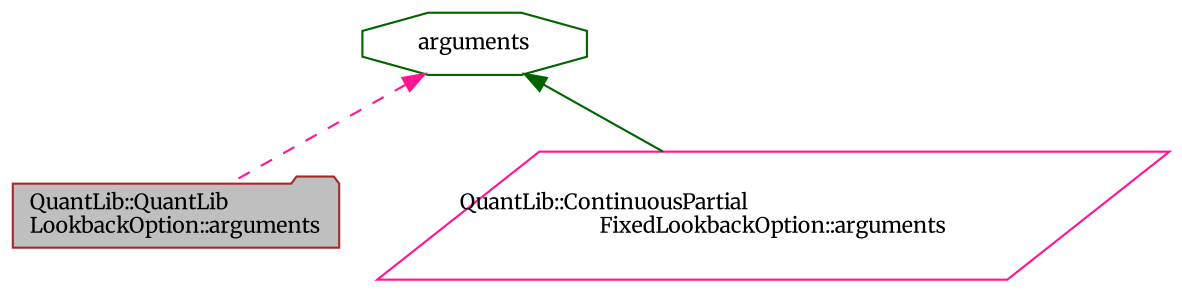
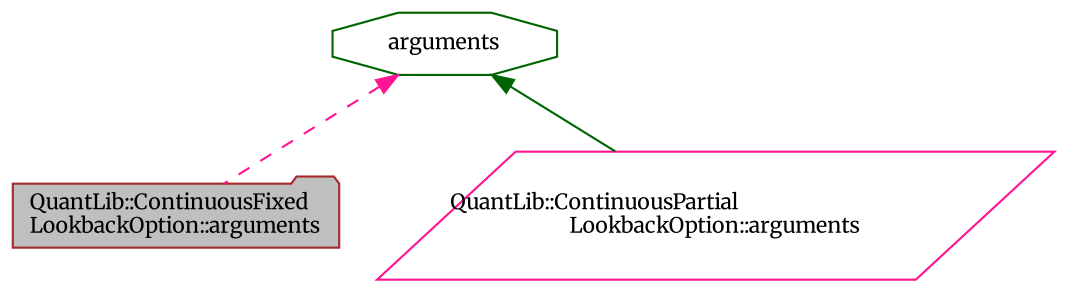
(176, 216) -> (176, 216)
(773, 216) -> (716, 216)
